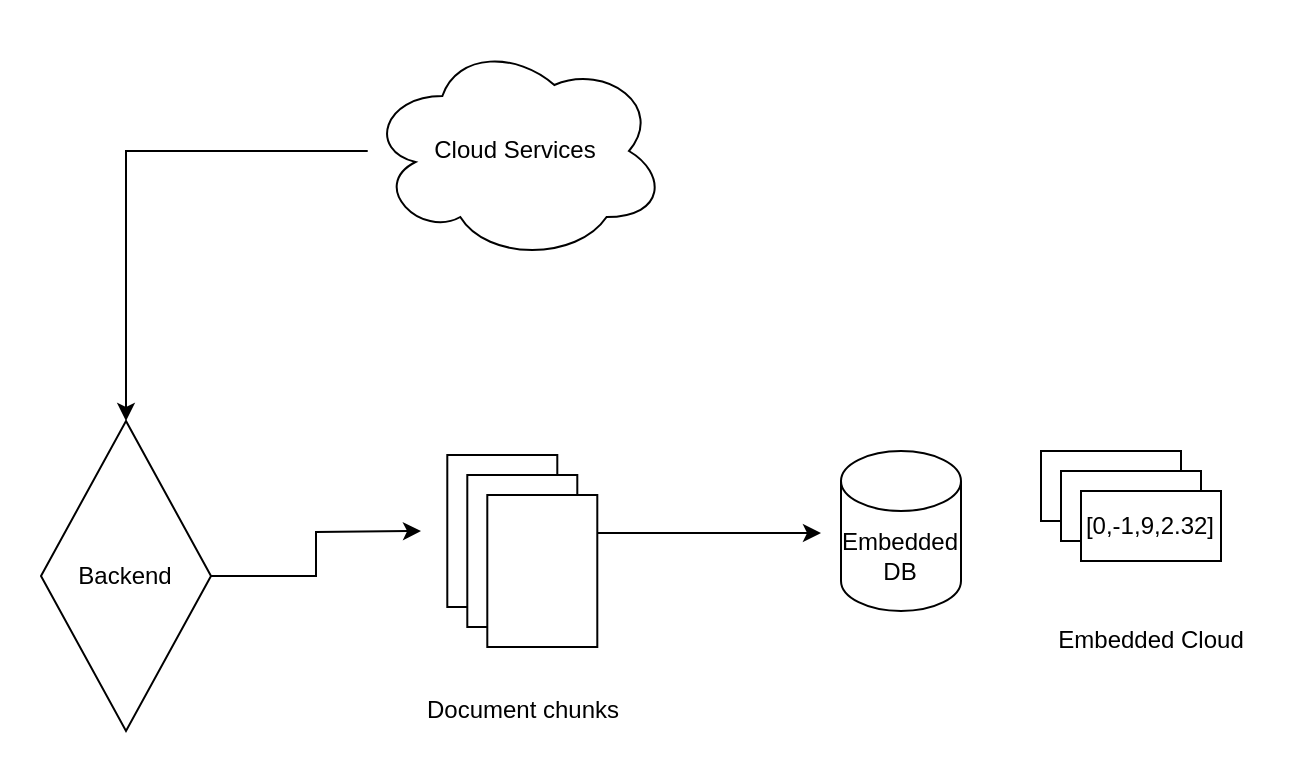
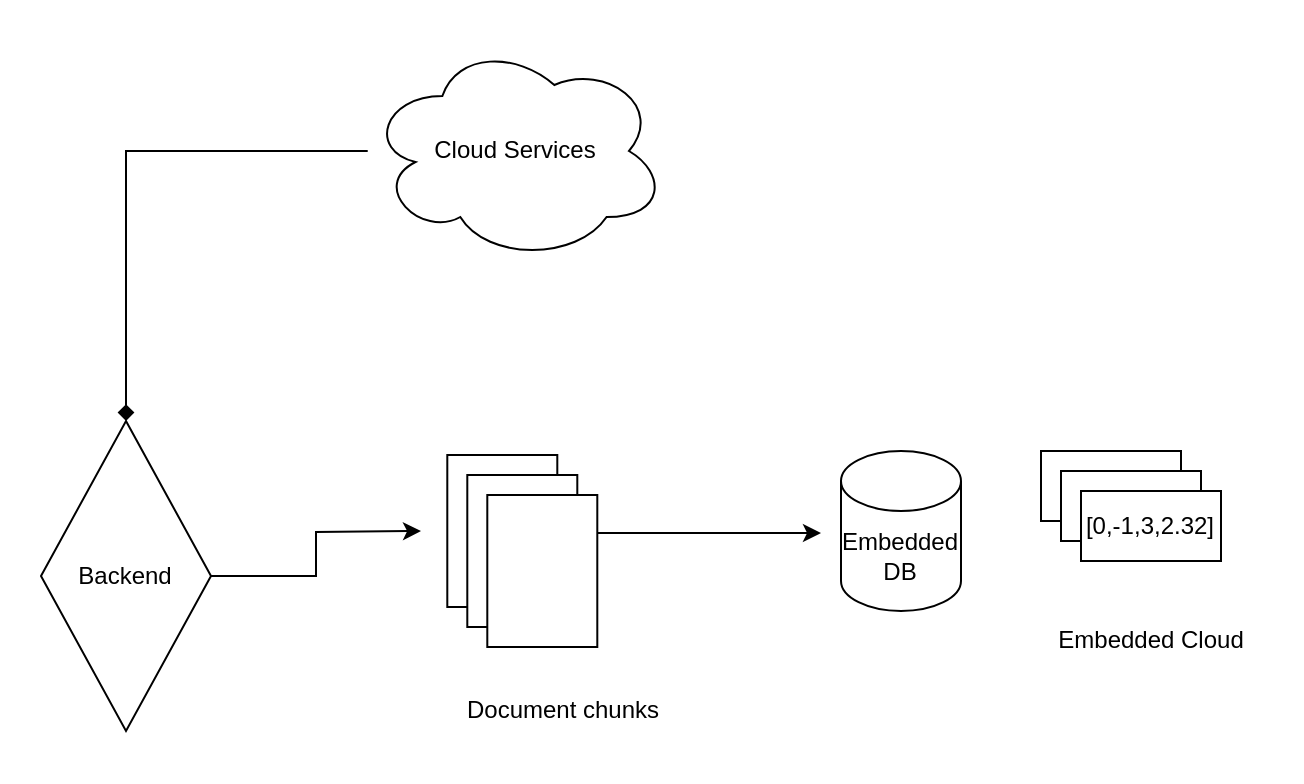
(126, 406) -> (126, 405)
(1151, 527) -> (1151, 527)
(522, 711) -> (562, 711)
